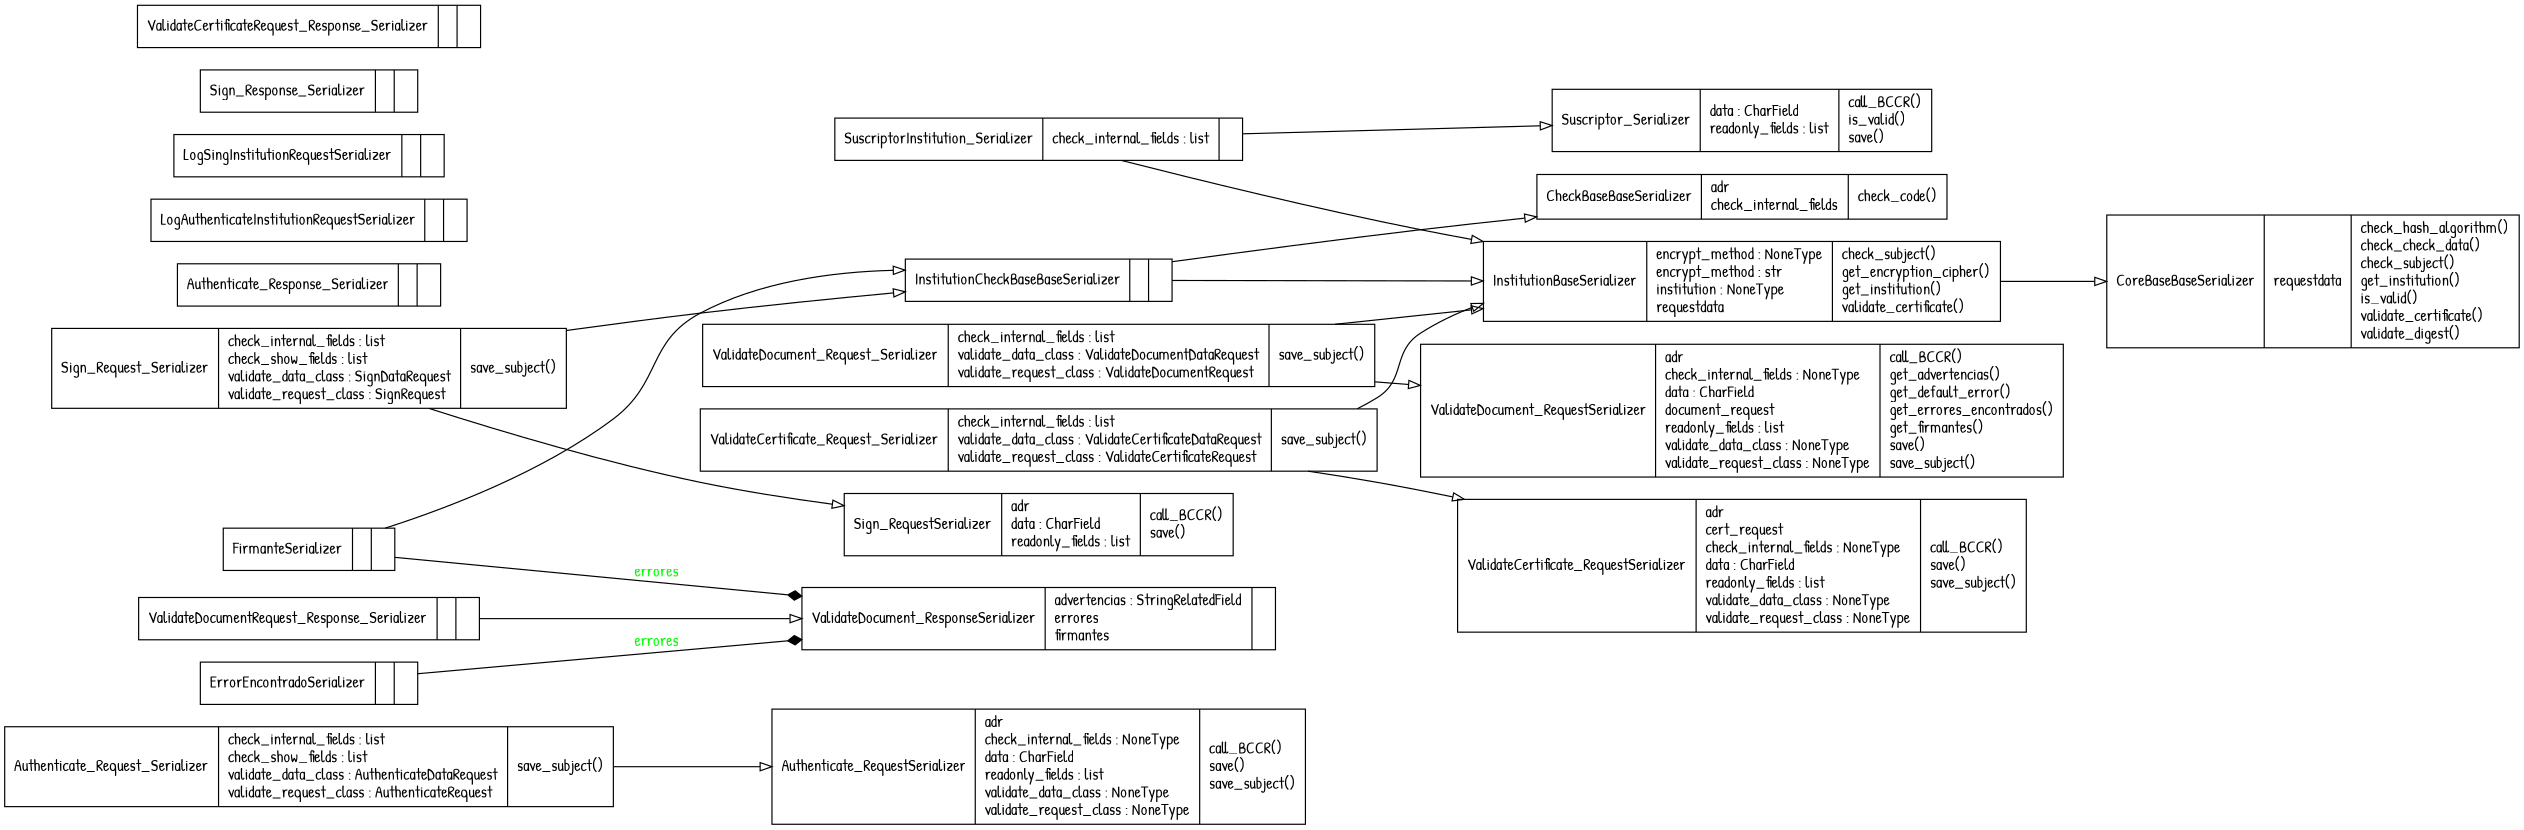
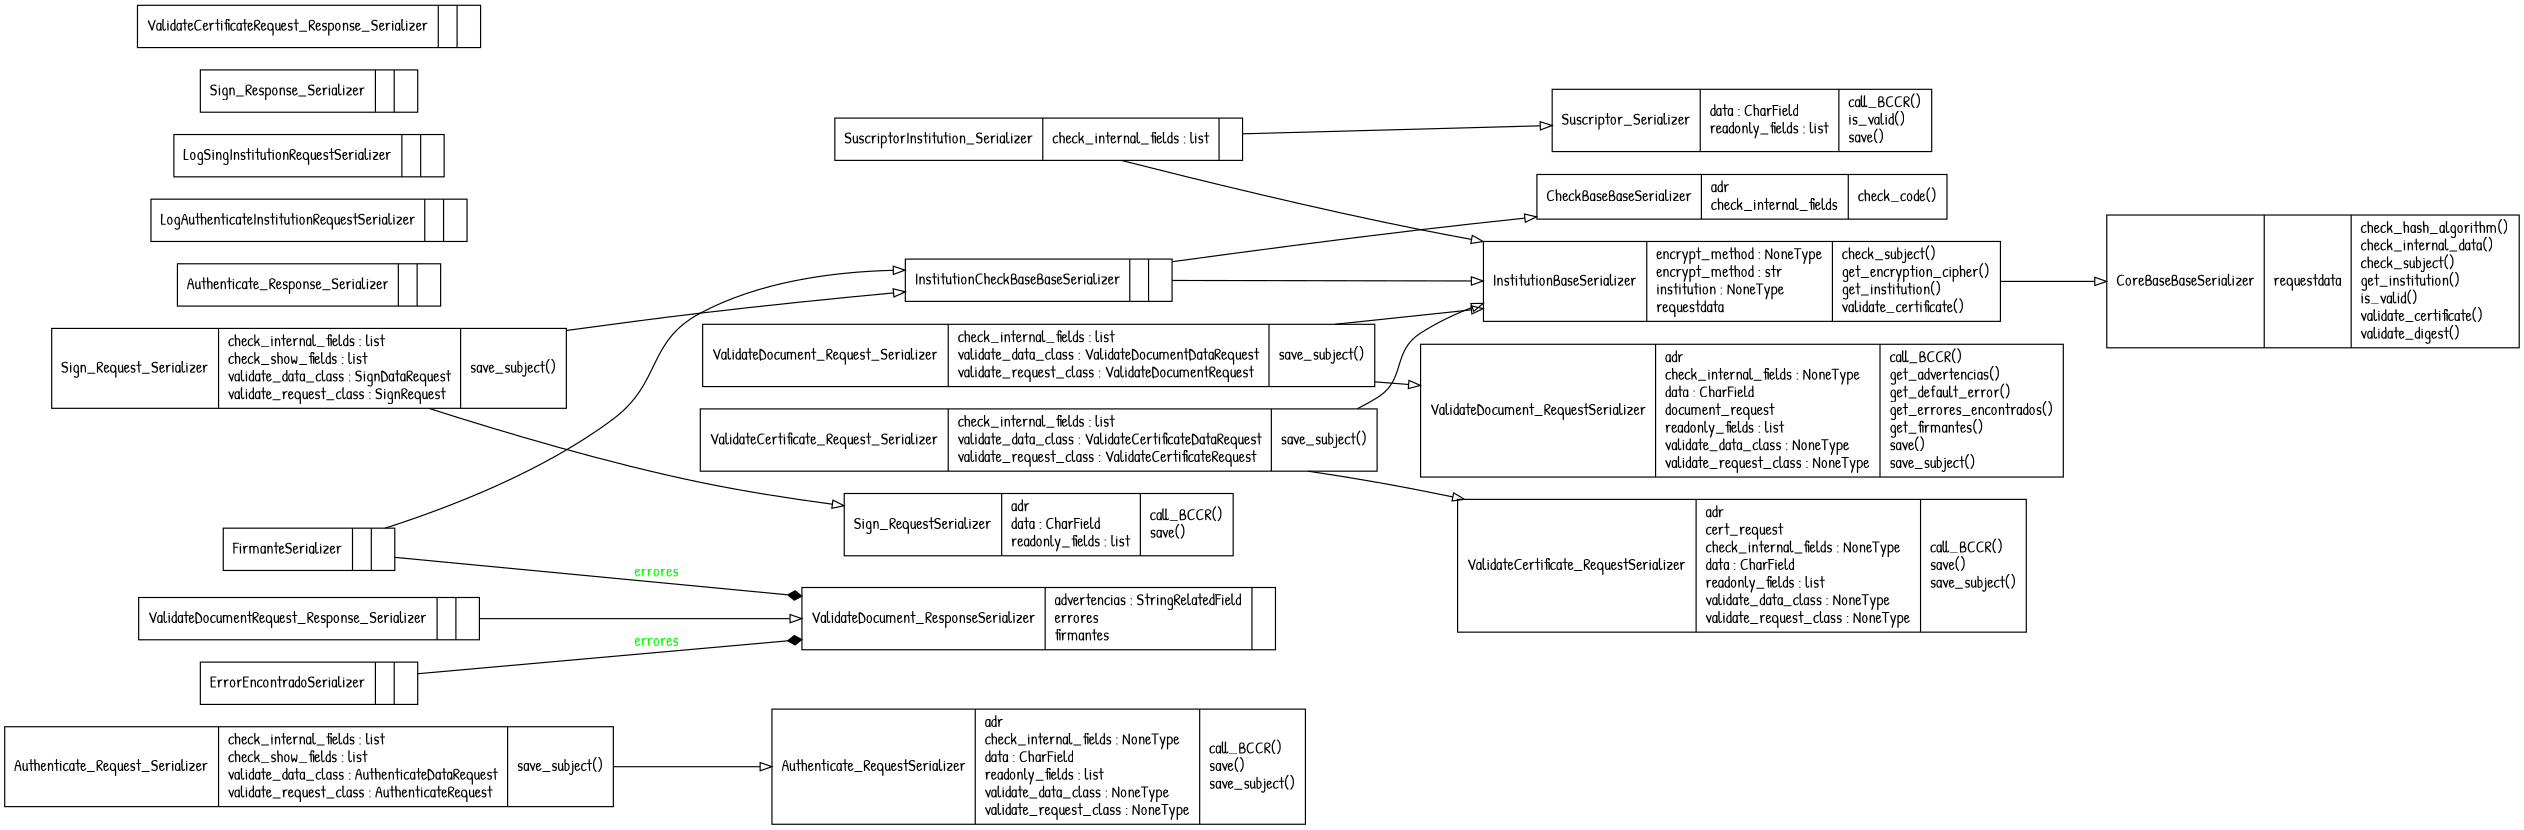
(2421, 246) -> (2428, 246)
